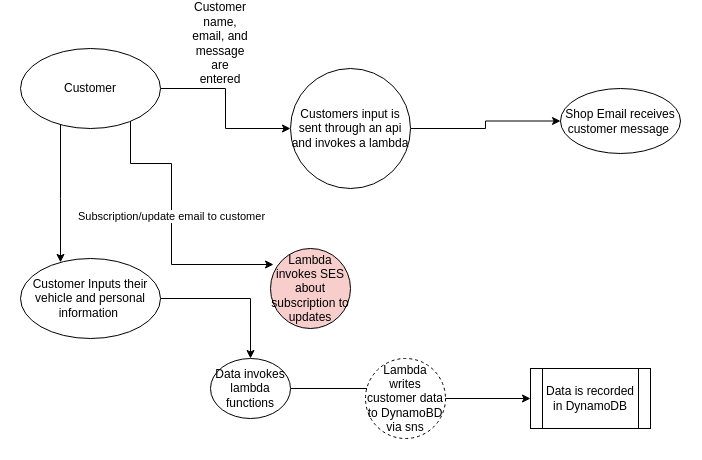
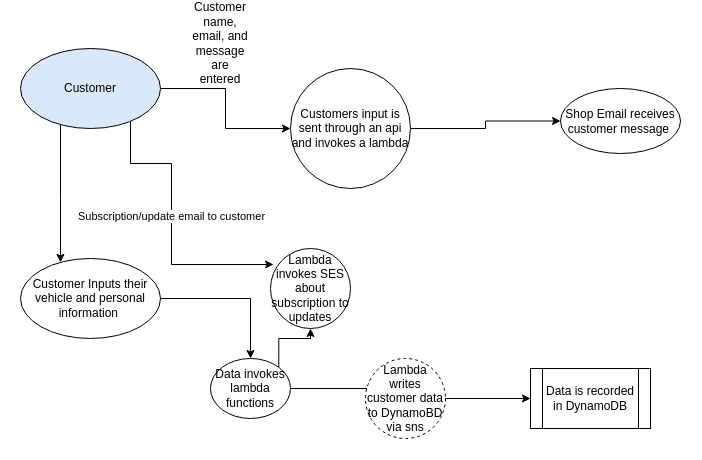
(91, 89) -> (91, 89)
(311, 289) -> (311, 289)
none -> (282, 339)
